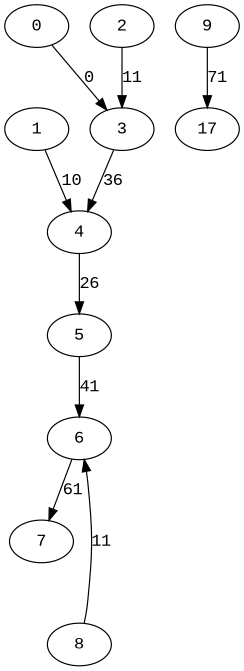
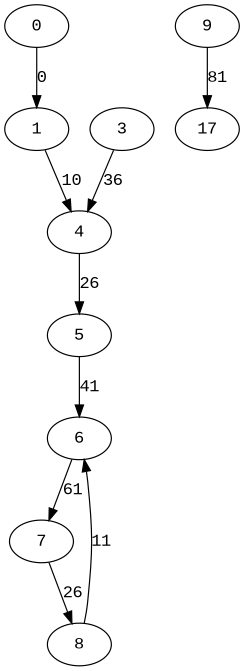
(122, 26) -> none
(76, 73) -> (37, 72)
(217, 78) -> (217, 78)
none -> (58, 587)
